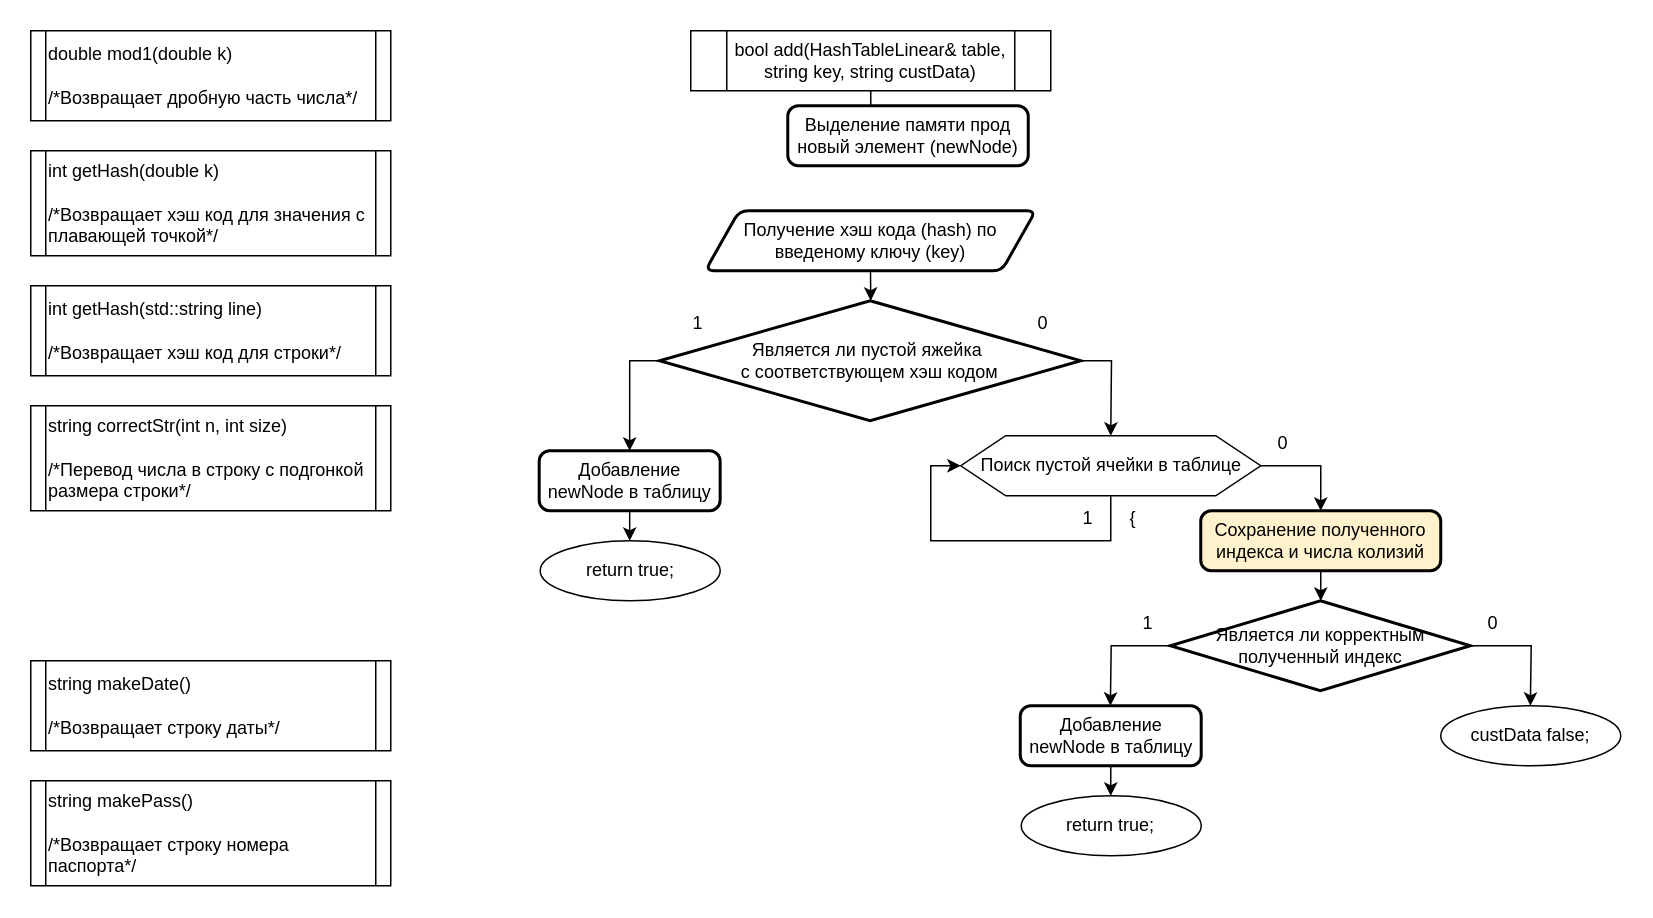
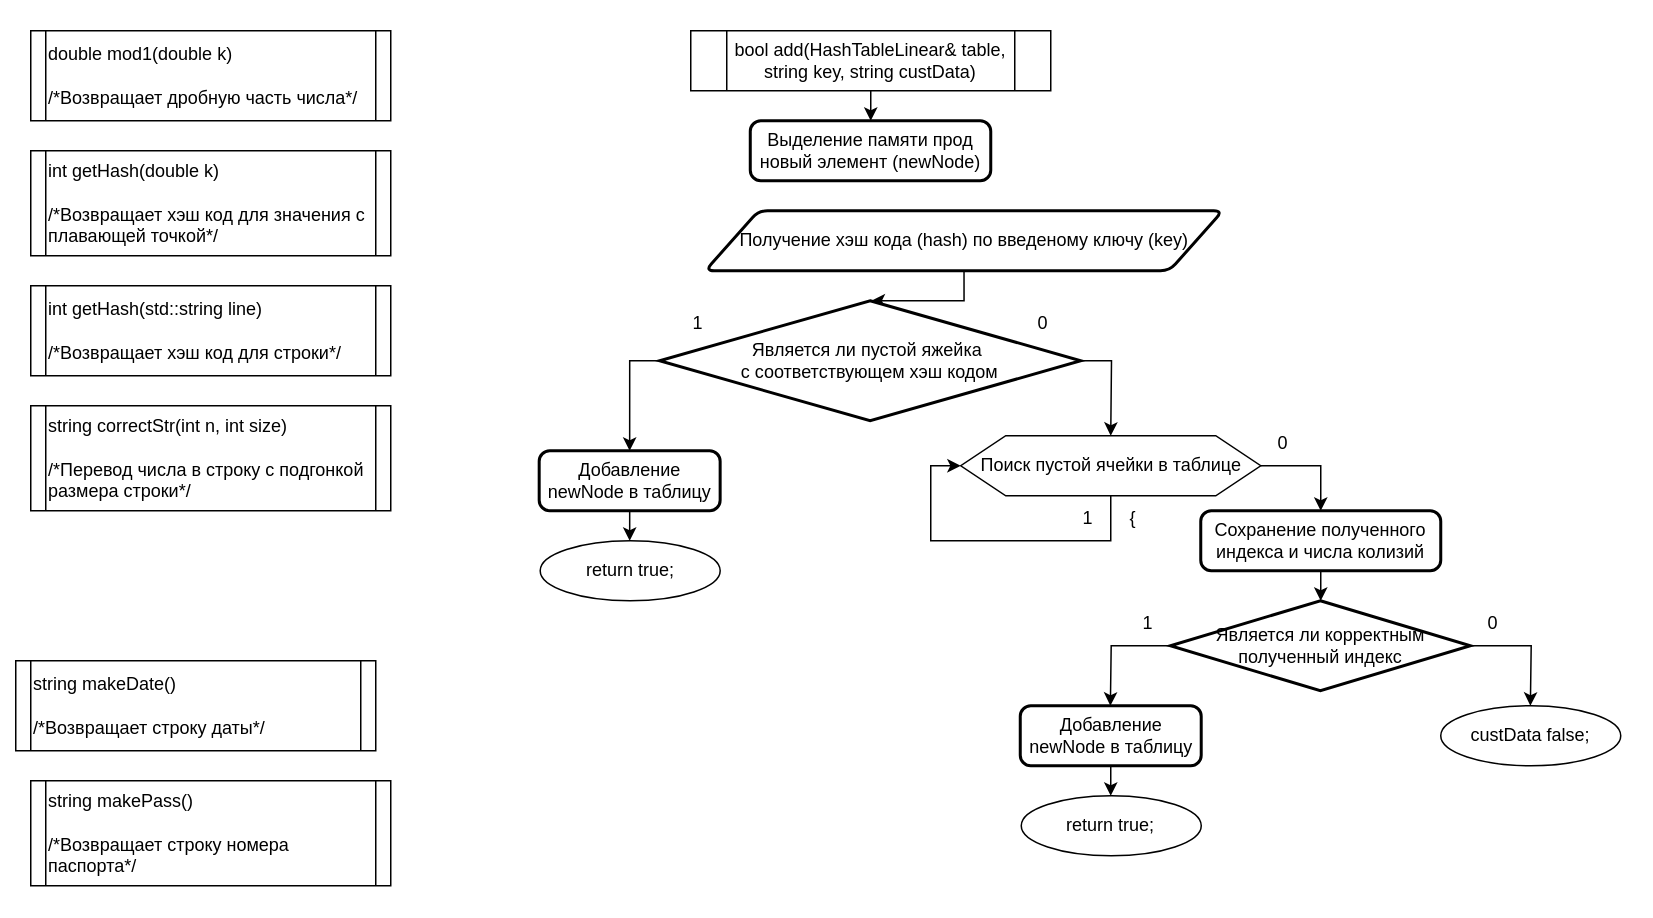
(908, 136) -> (871, 151)
(871, 241) -> (964, 241)
(1321, 541) -> (1321, 541)
(211, 706) -> (196, 706)
